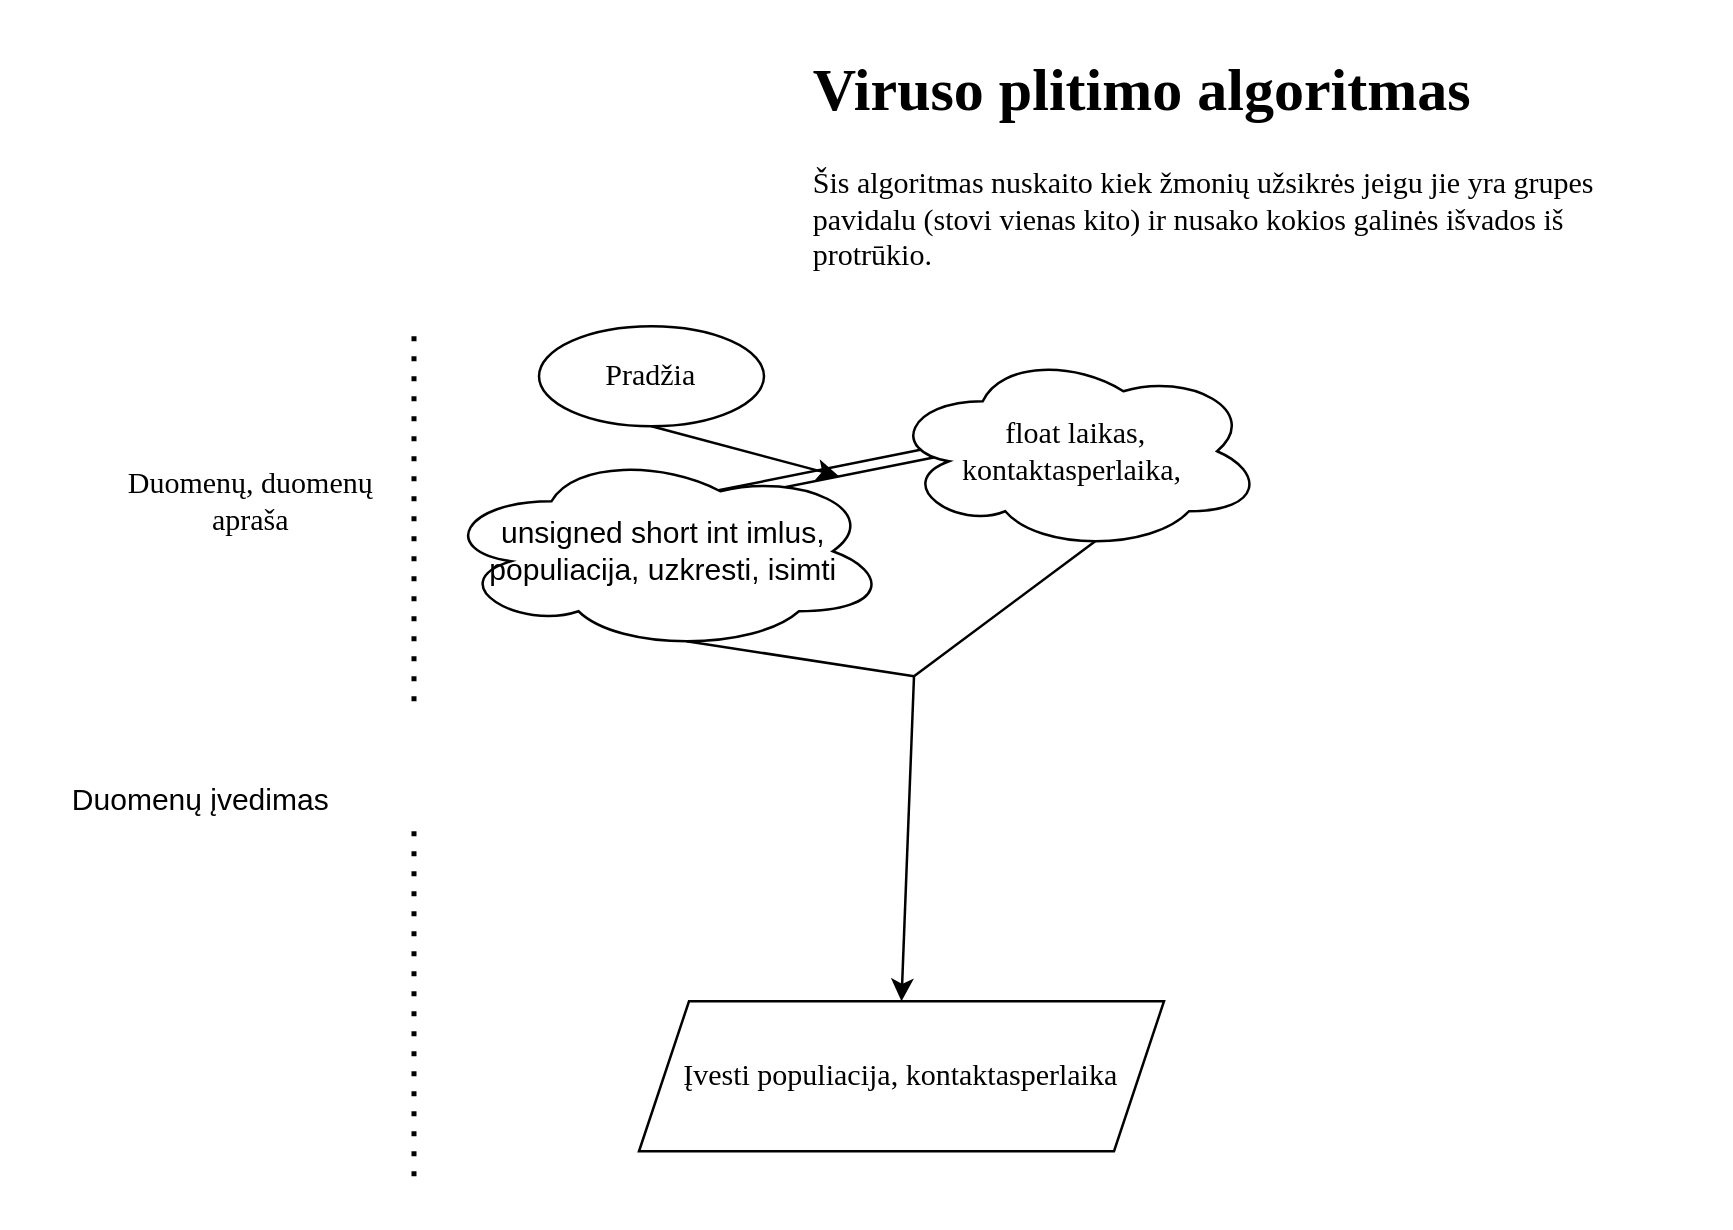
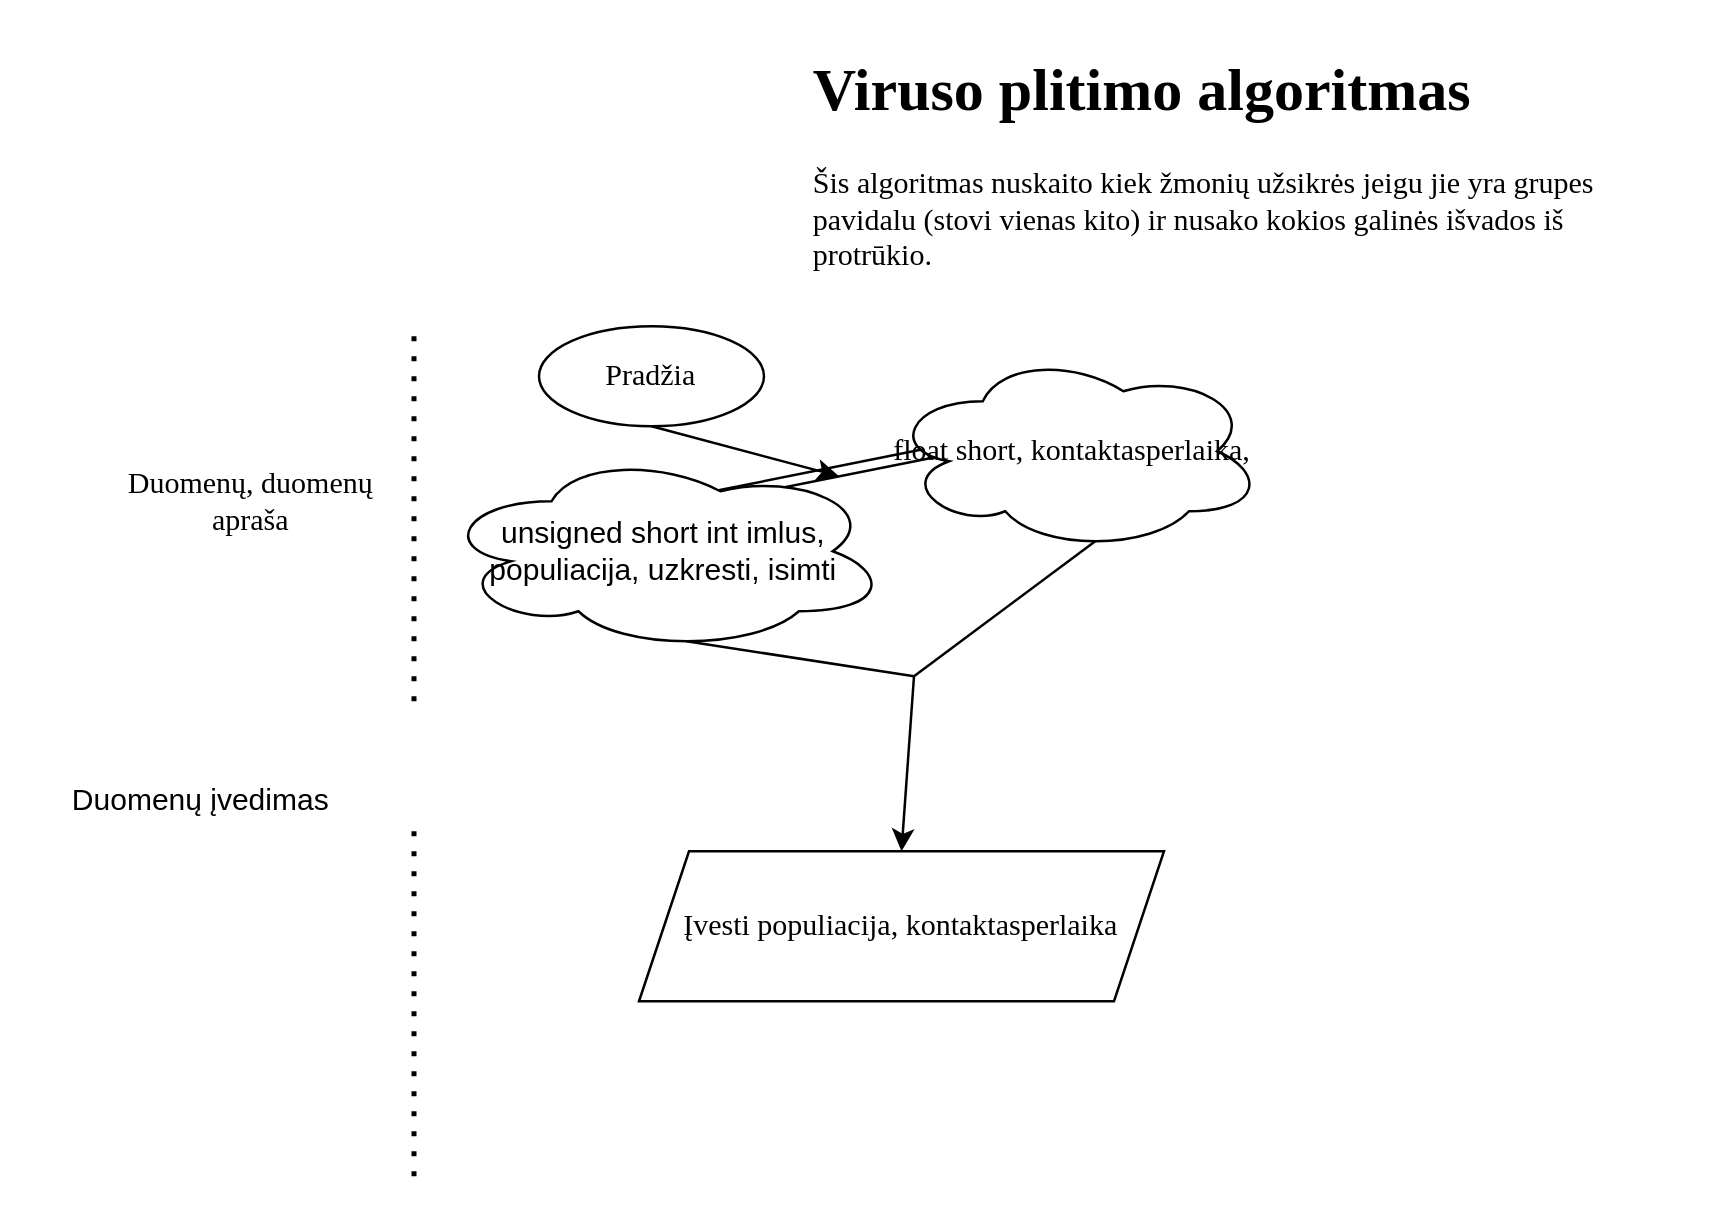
(1076, 451) -> (1076, 451)
(901, 1076) -> (901, 926)
